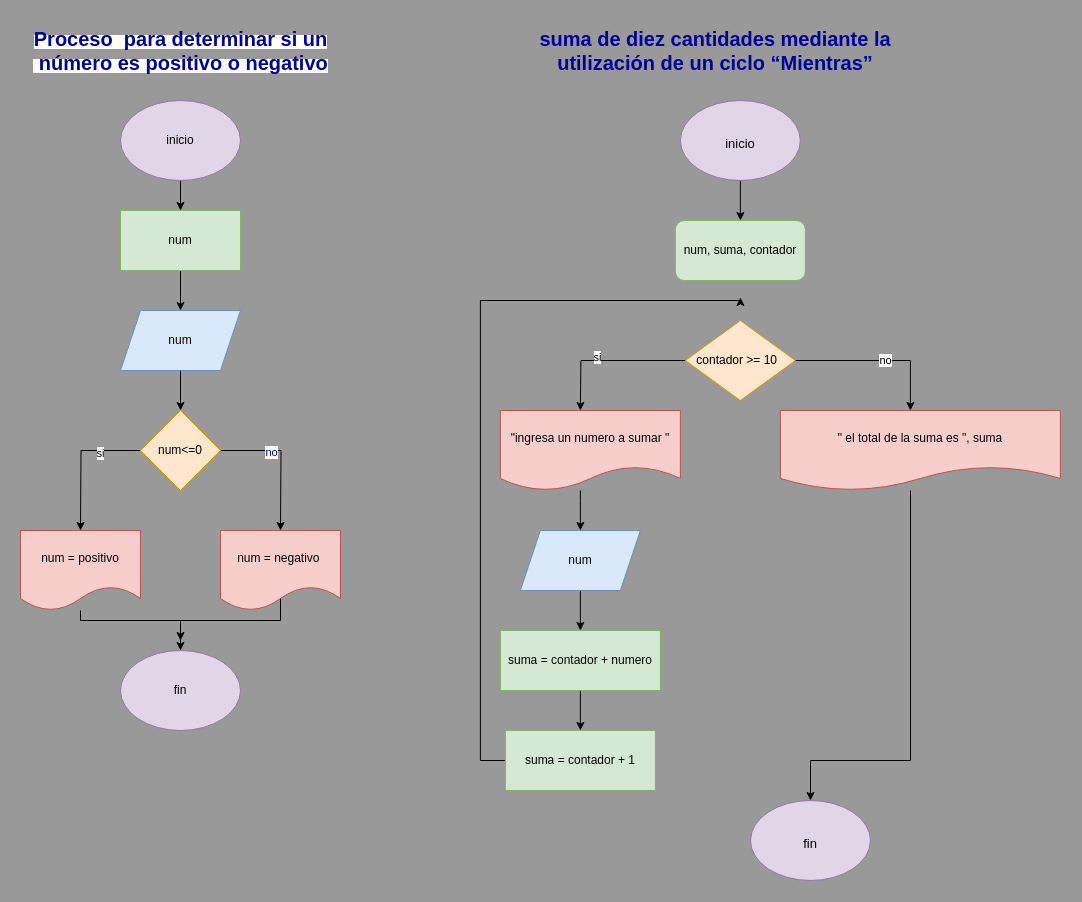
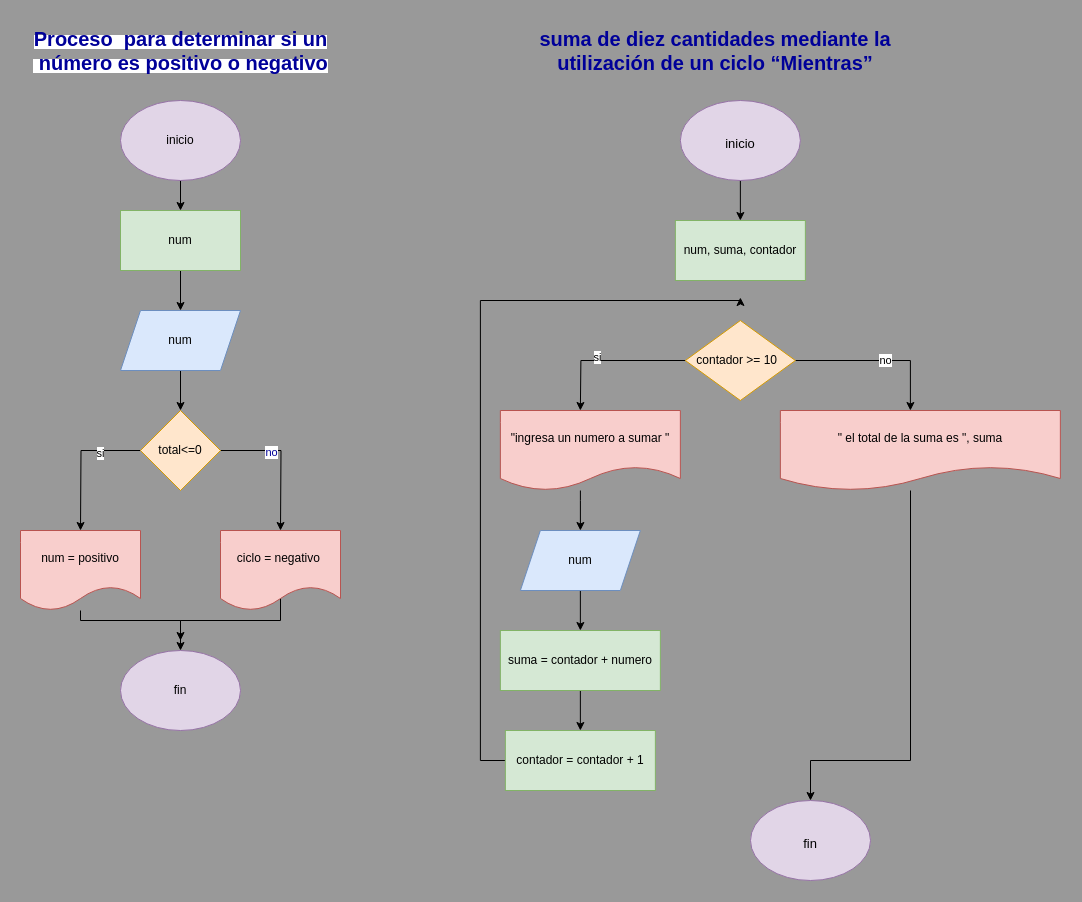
(740, 251) -> (740, 251)
(181, 451) -> (181, 451)
(281, 559) -> (281, 559)
(581, 761) -> (581, 761)
